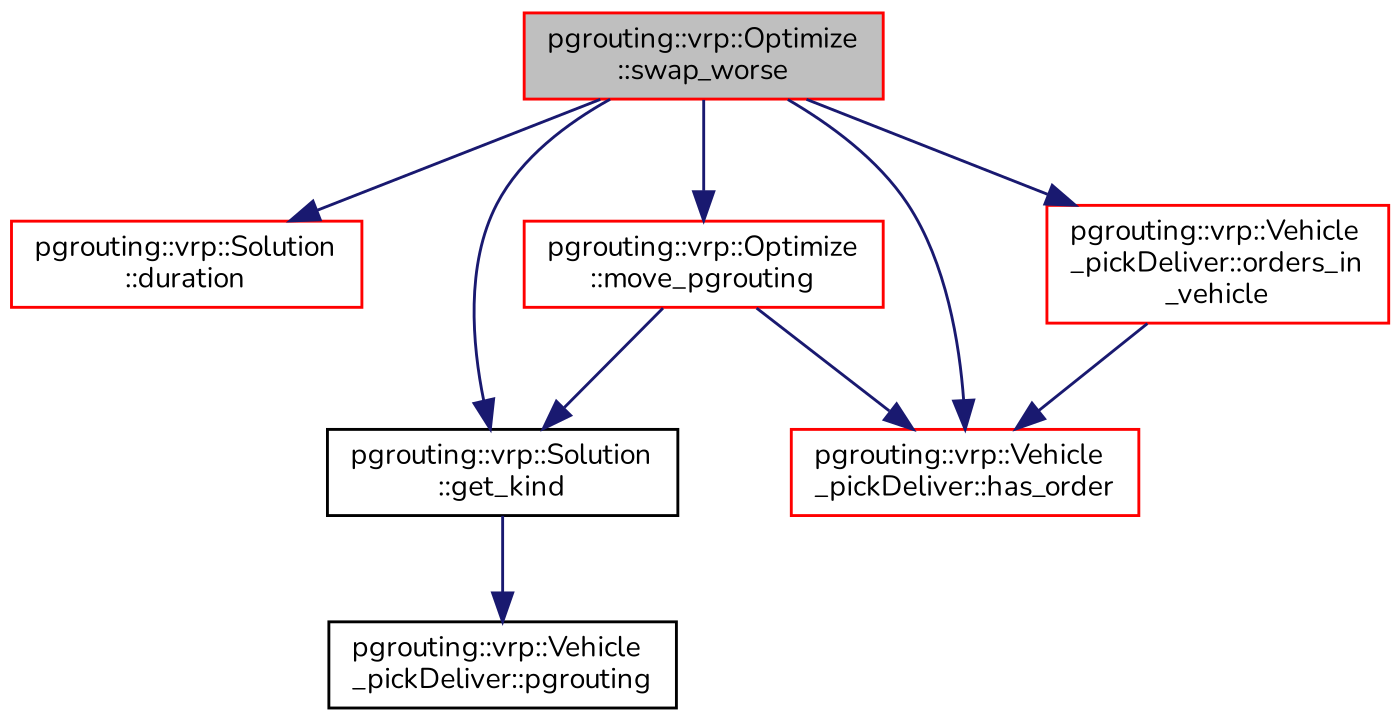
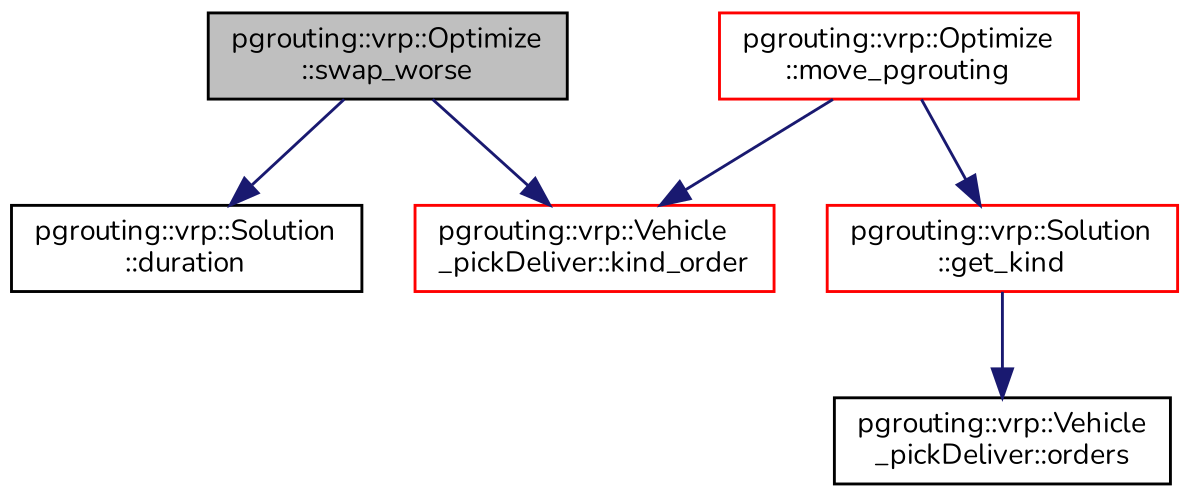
(704, 56) -> (388, 56)
(704, 145) -> none
(488, 224) -> none
(187, 264) -> (187, 248)
(1218, 264) -> none
(503, 472) -> (1002, 248)
(965, 472) -> (595, 248)
(503, 665) -> (1002, 441)
